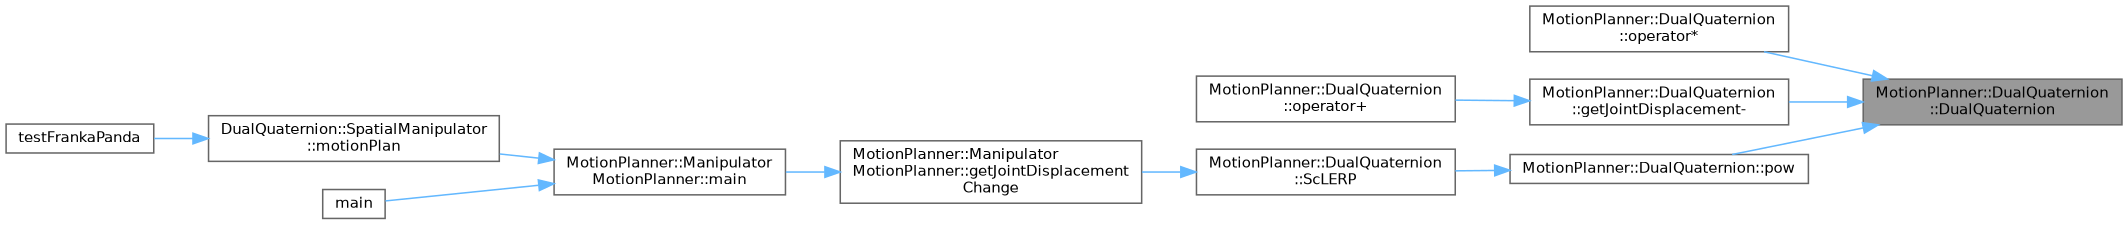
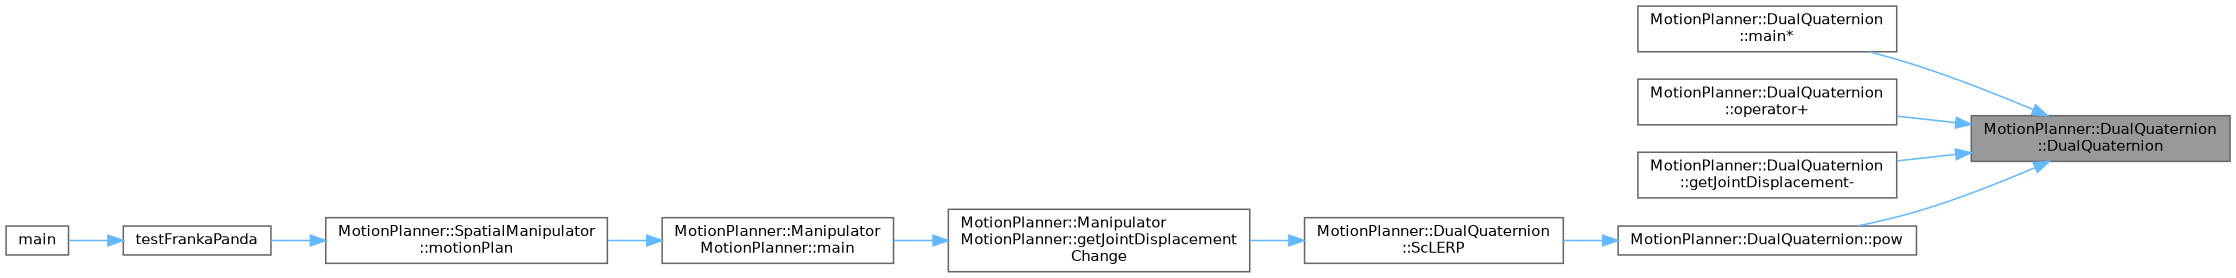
(1659, 29) -> (1767, 29)
(1485, 100) -> (1926, 119)
(354, 139) -> (467, 241)
(462, 193) -> (88, 241)
